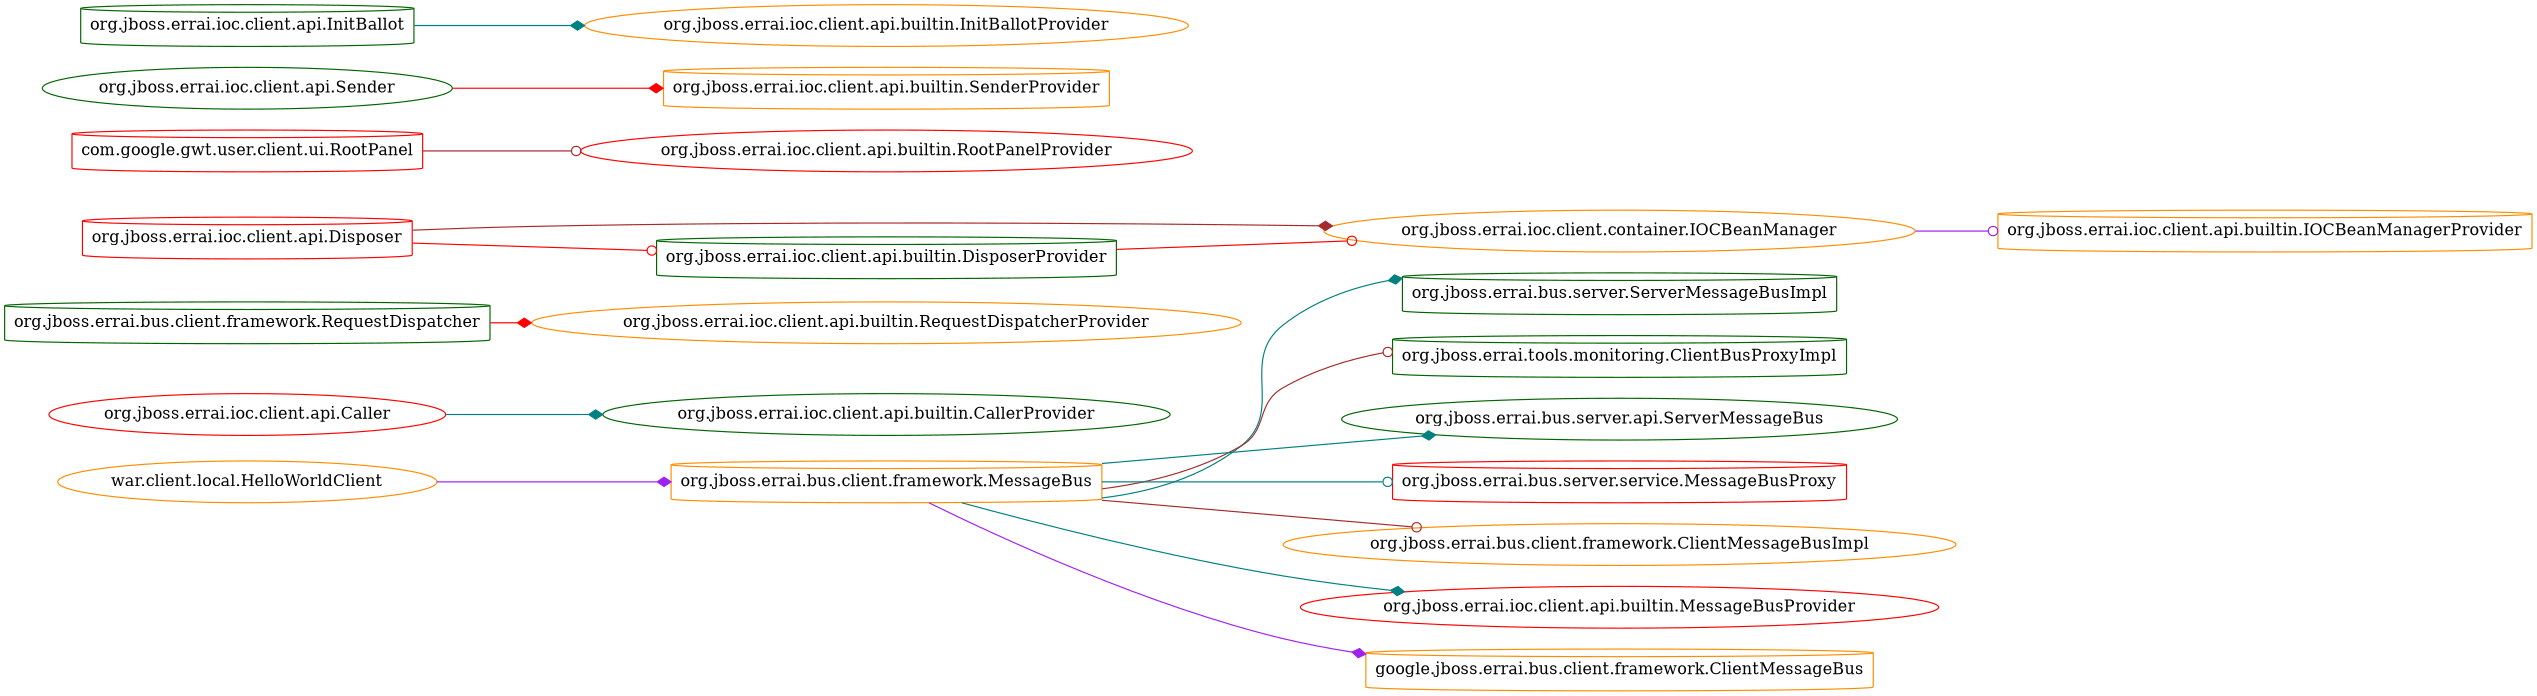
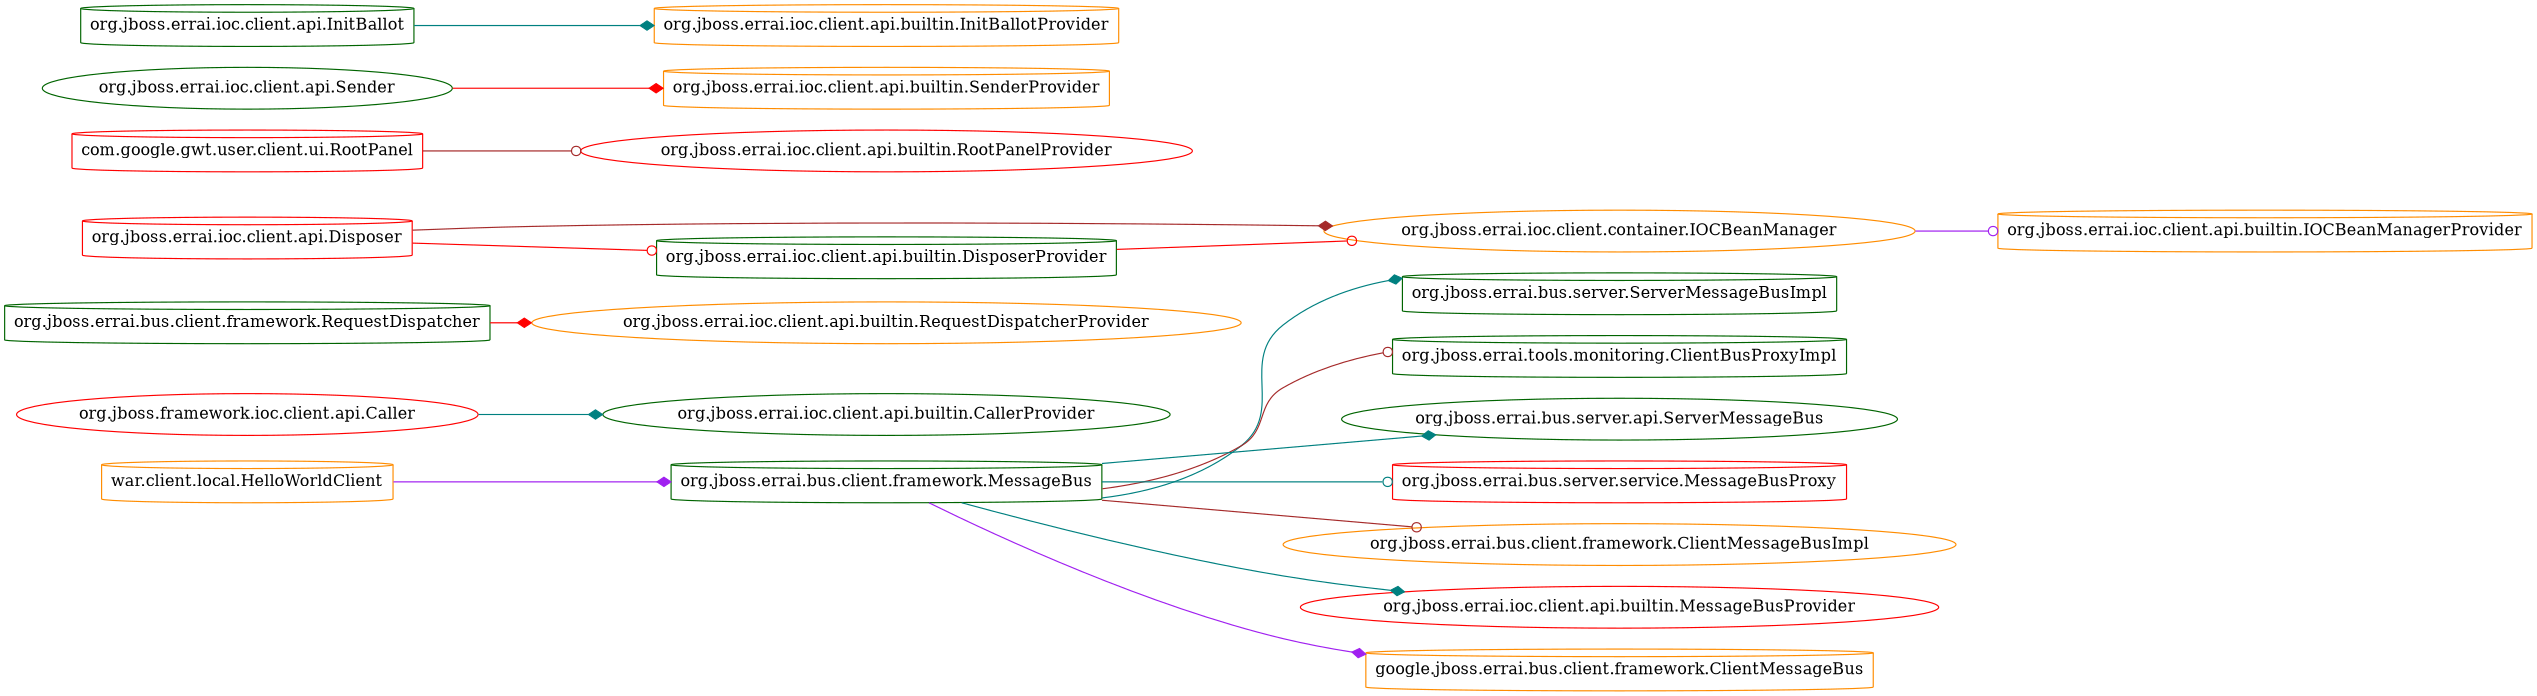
(886, 26) -> (886, 26)
(247, 415) -> (247, 415)
(247, 482) -> (247, 482)
(886, 482) -> (886, 482)
